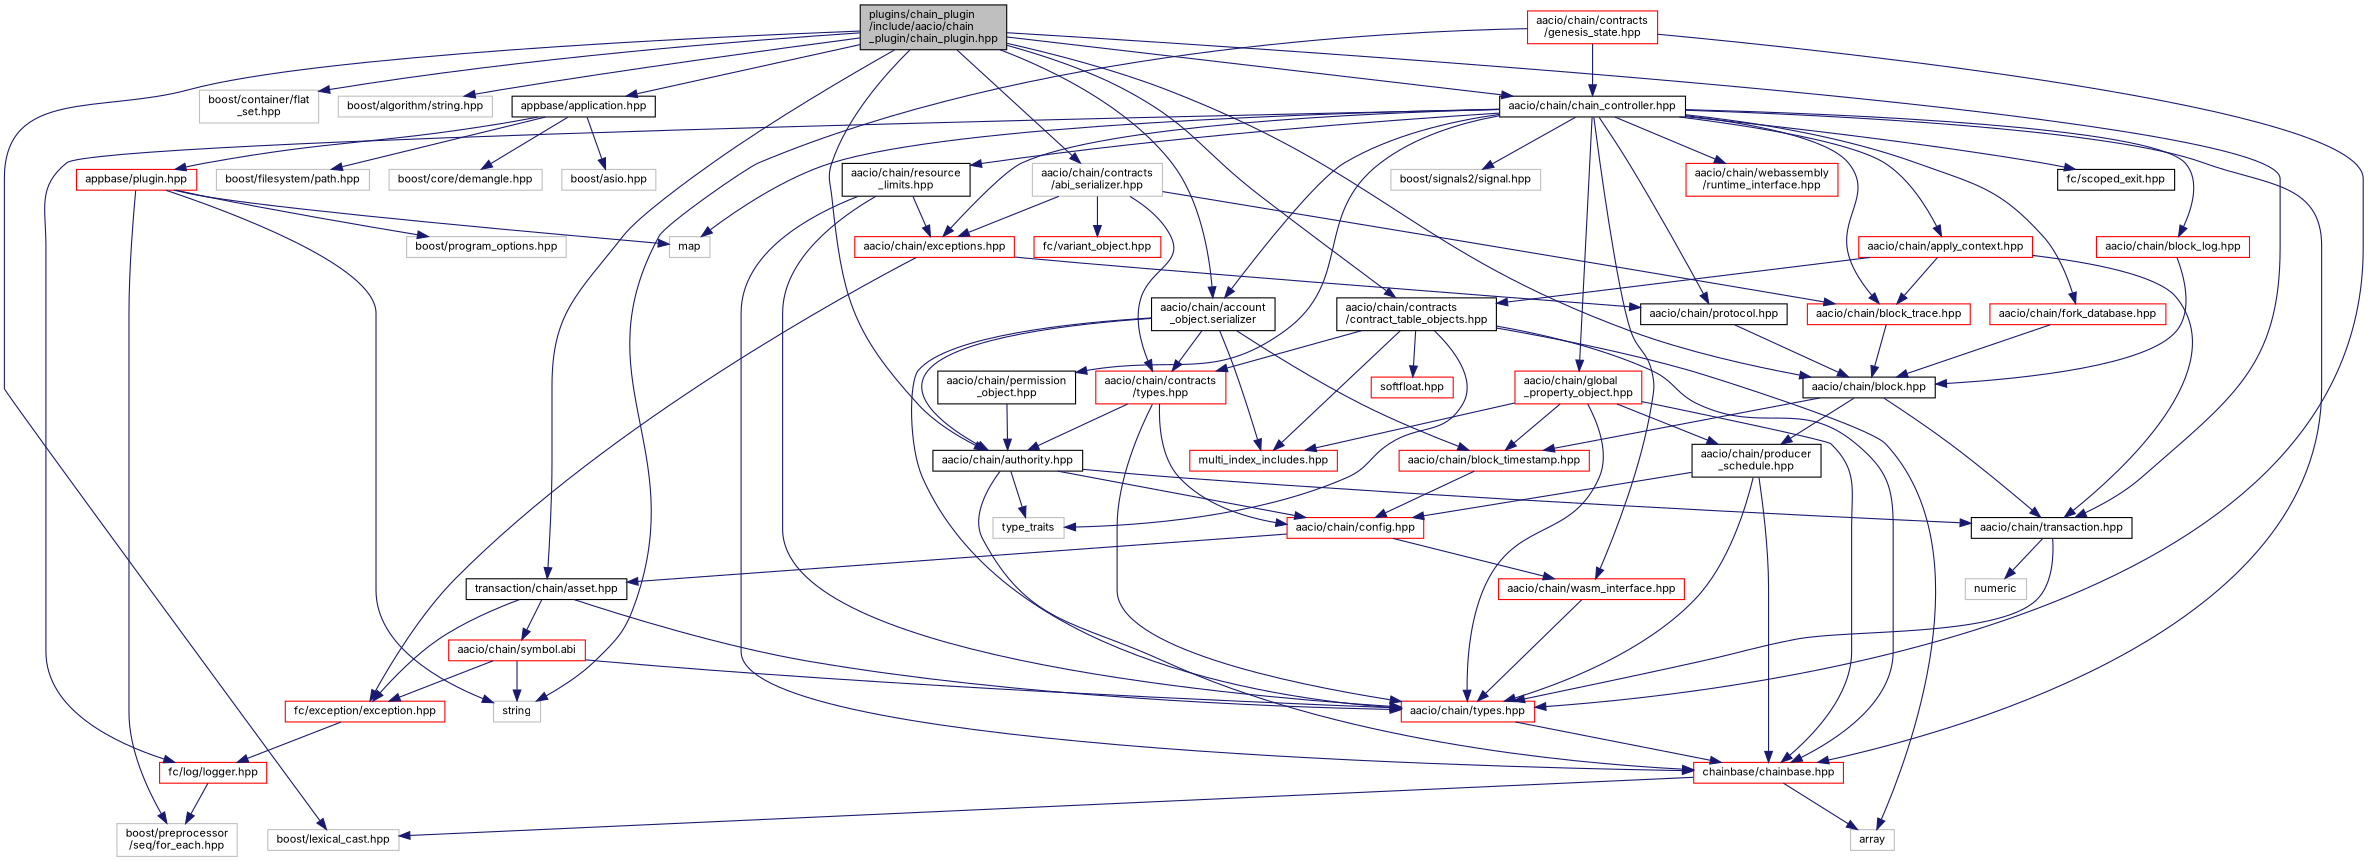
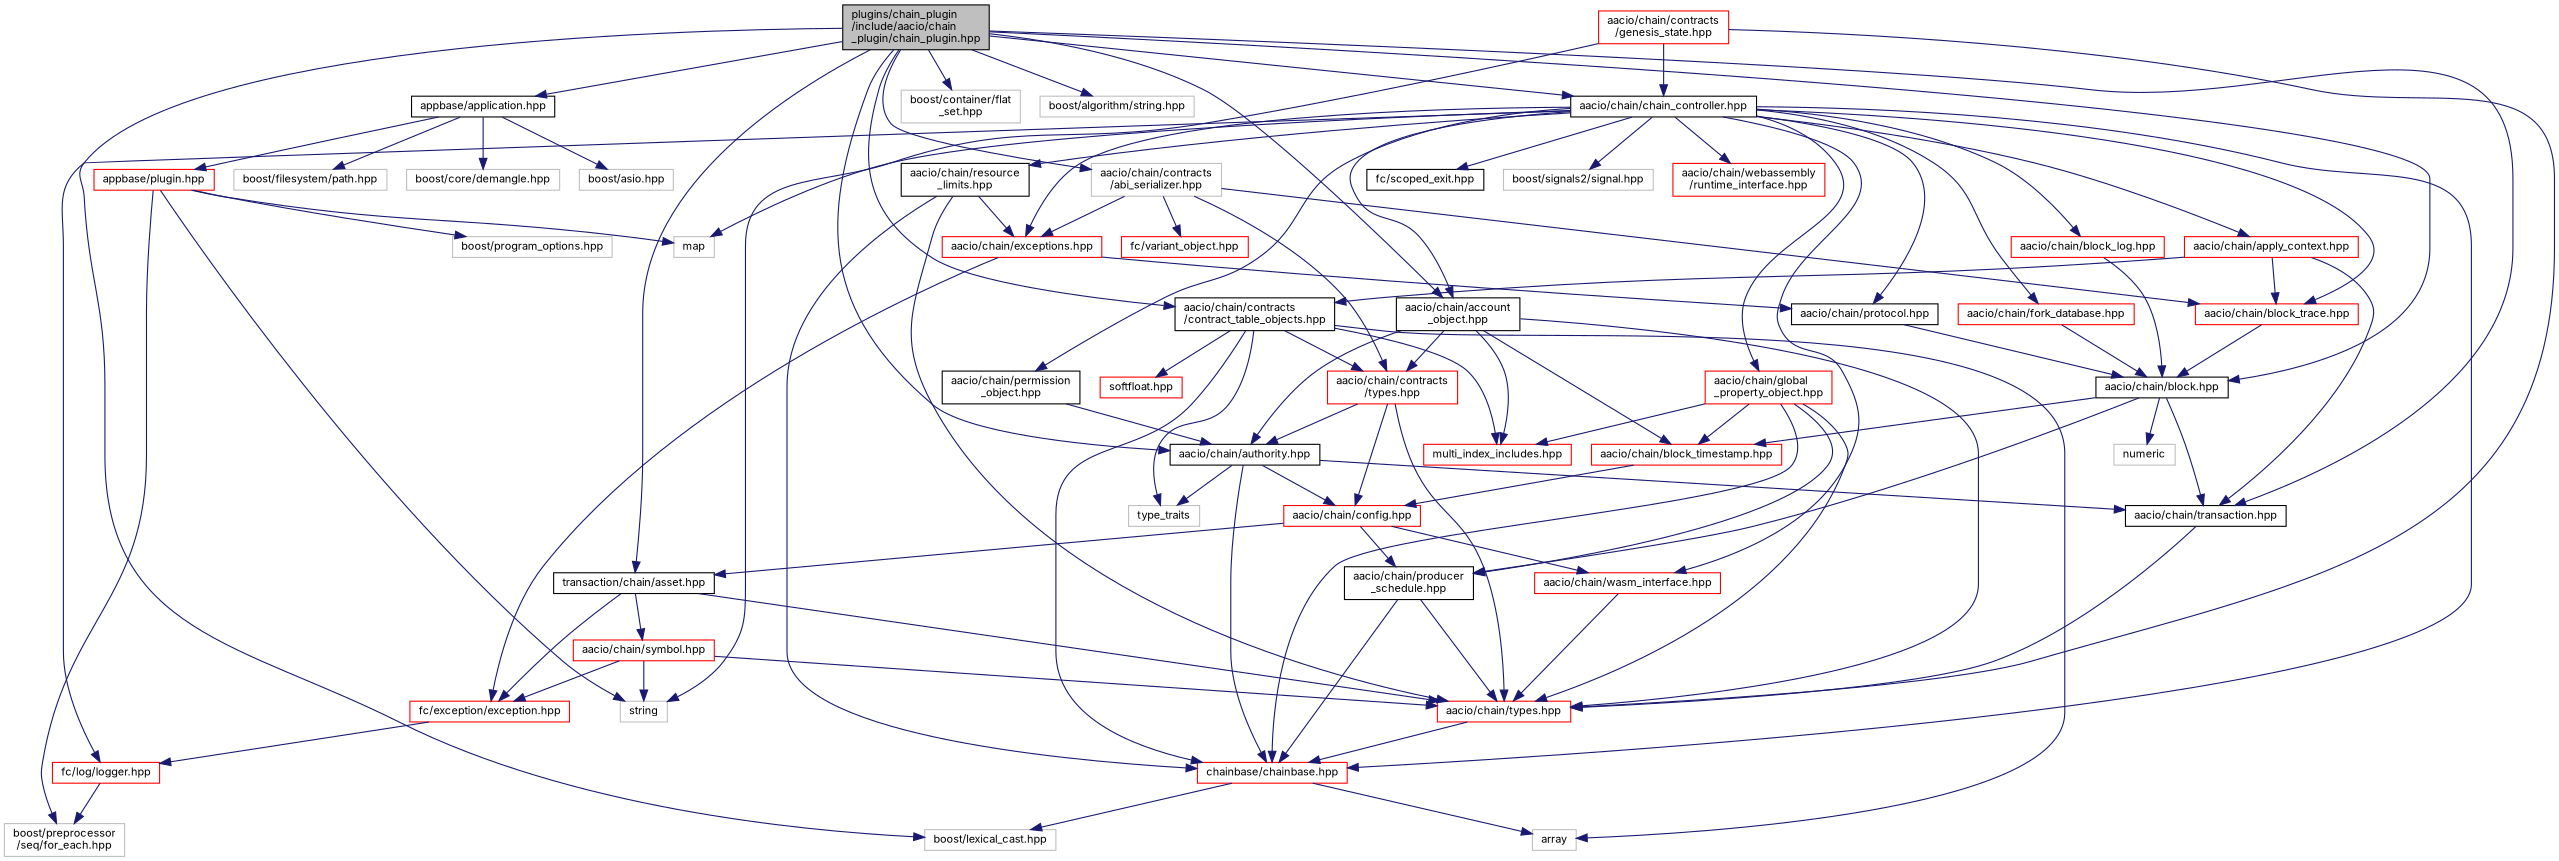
(1213, 314) -> (1458, 314)
(1558, 494) -> (1374, 542)
(2027, 555) -> (2155, 416)
(517, 650) -> (644, 650)
